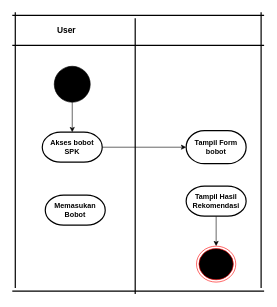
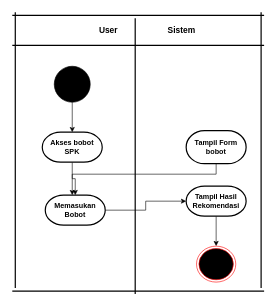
(66, 30) -> (108, 30)
none -> (182, 30)
(180, 147) -> (75, 189)
none -> (72, 189)
none -> (146, 210)
